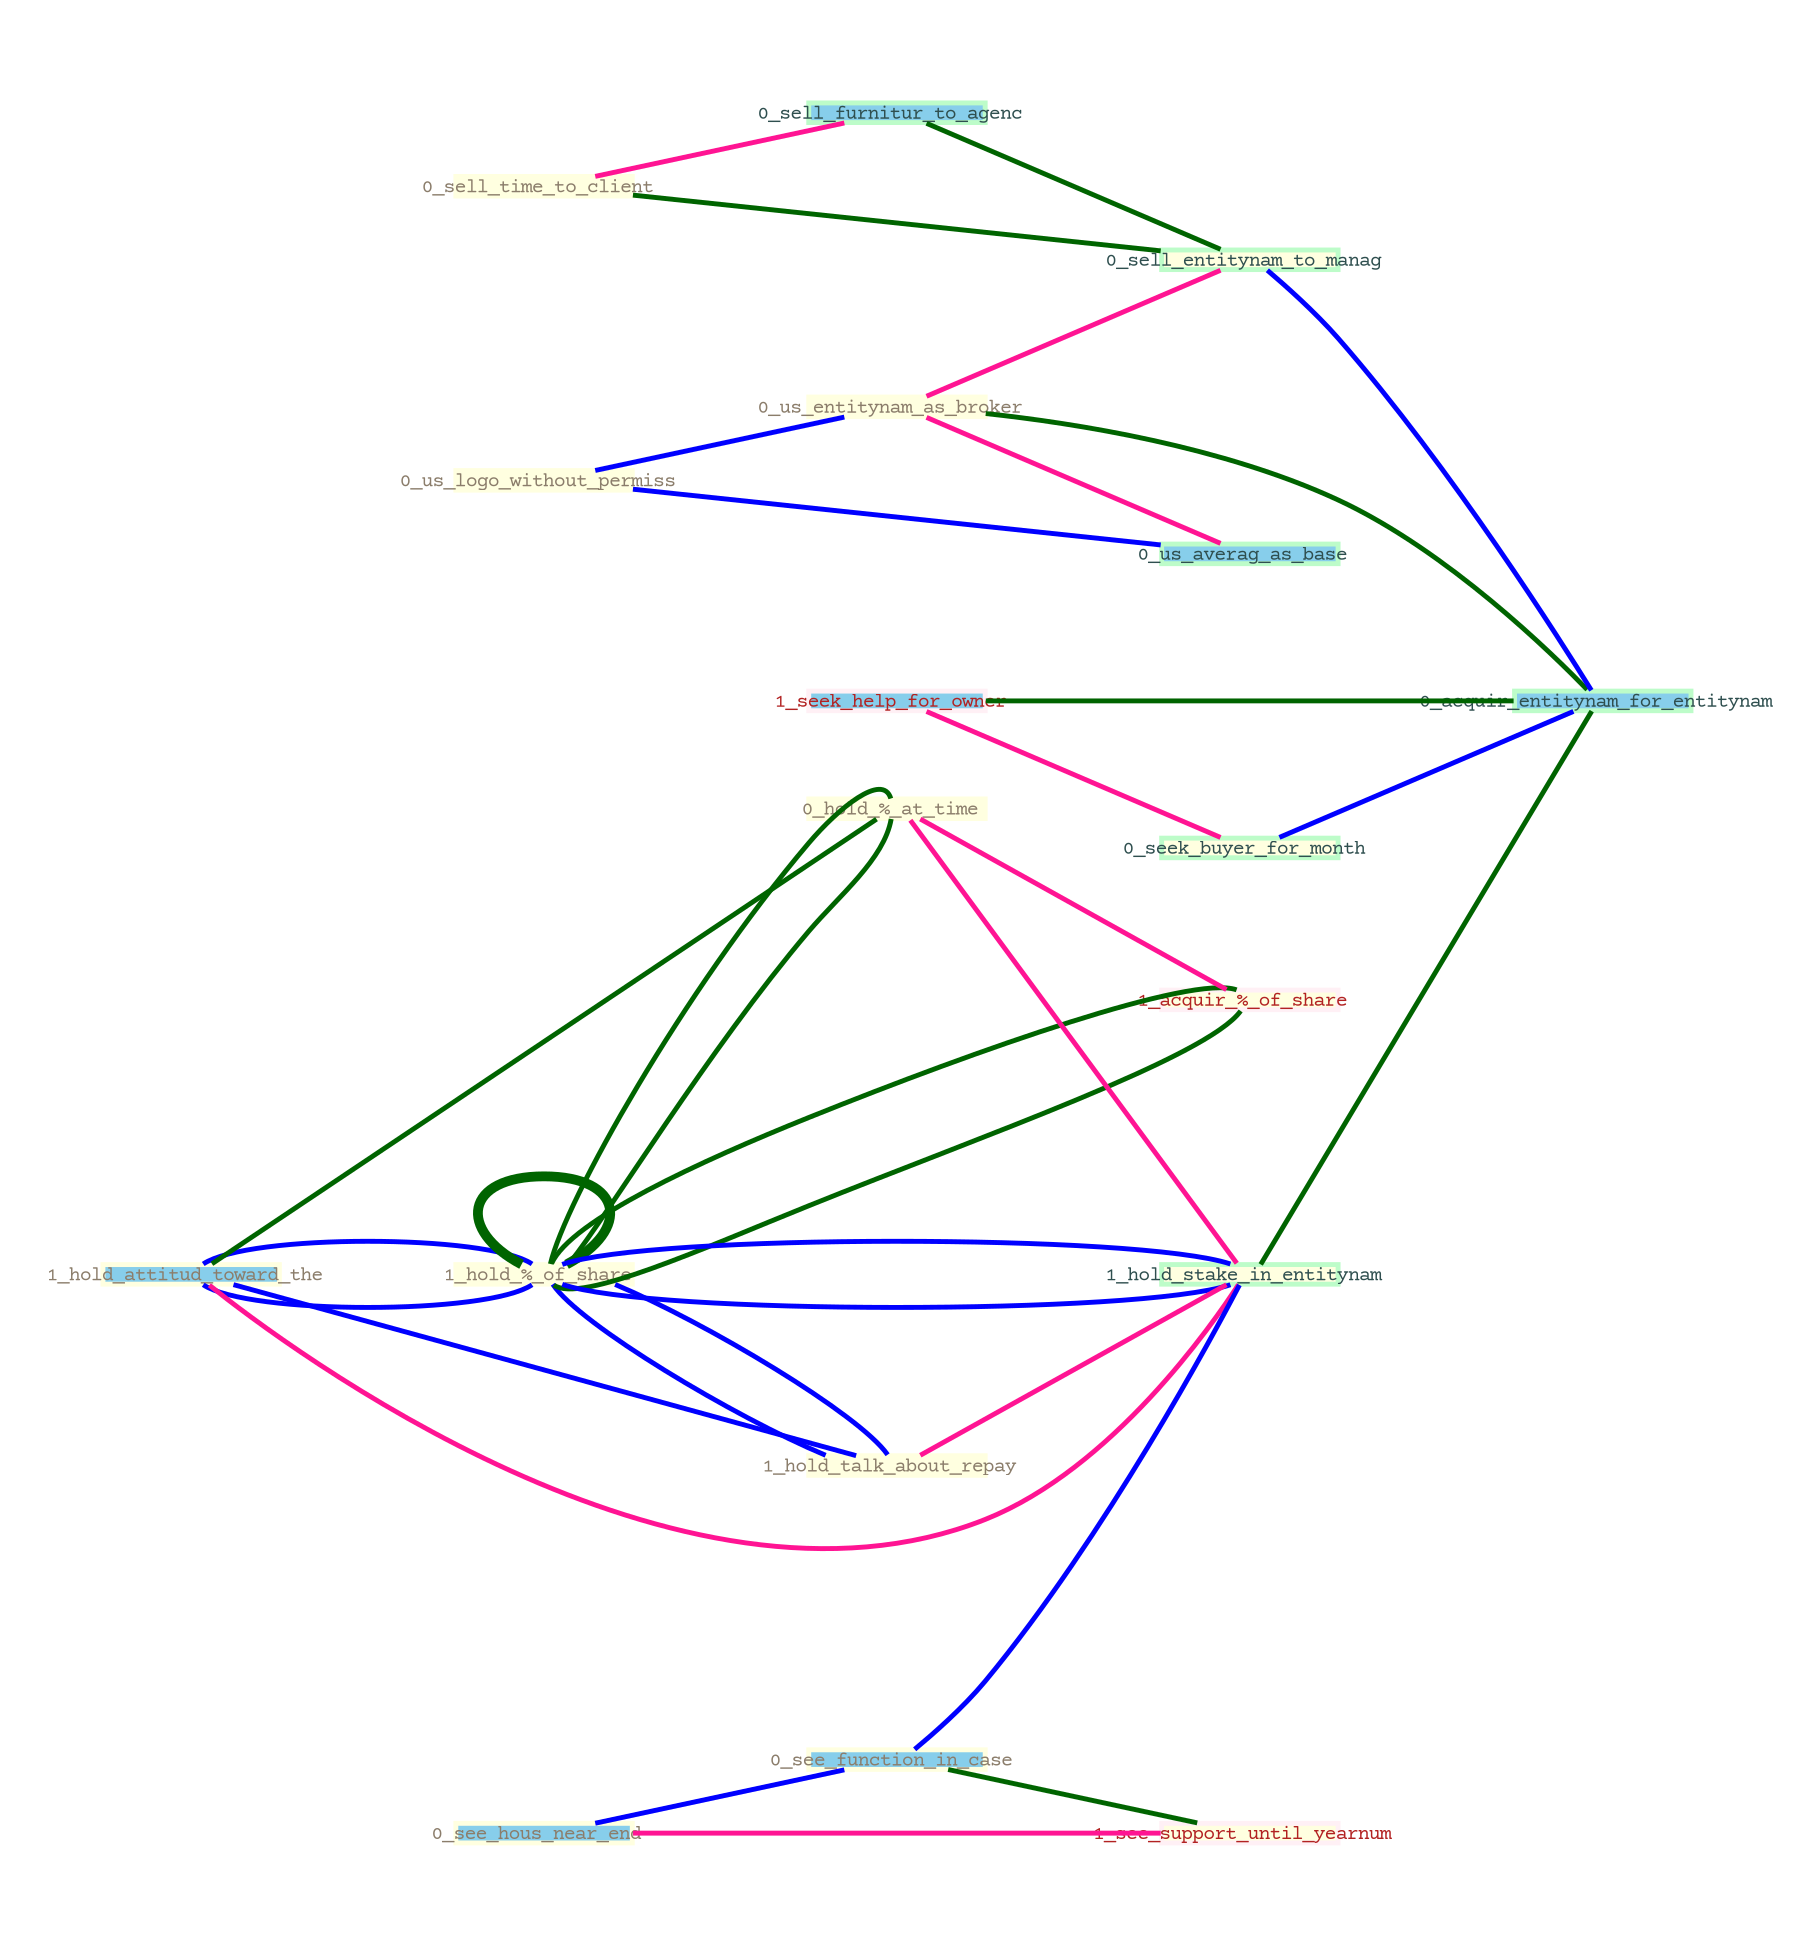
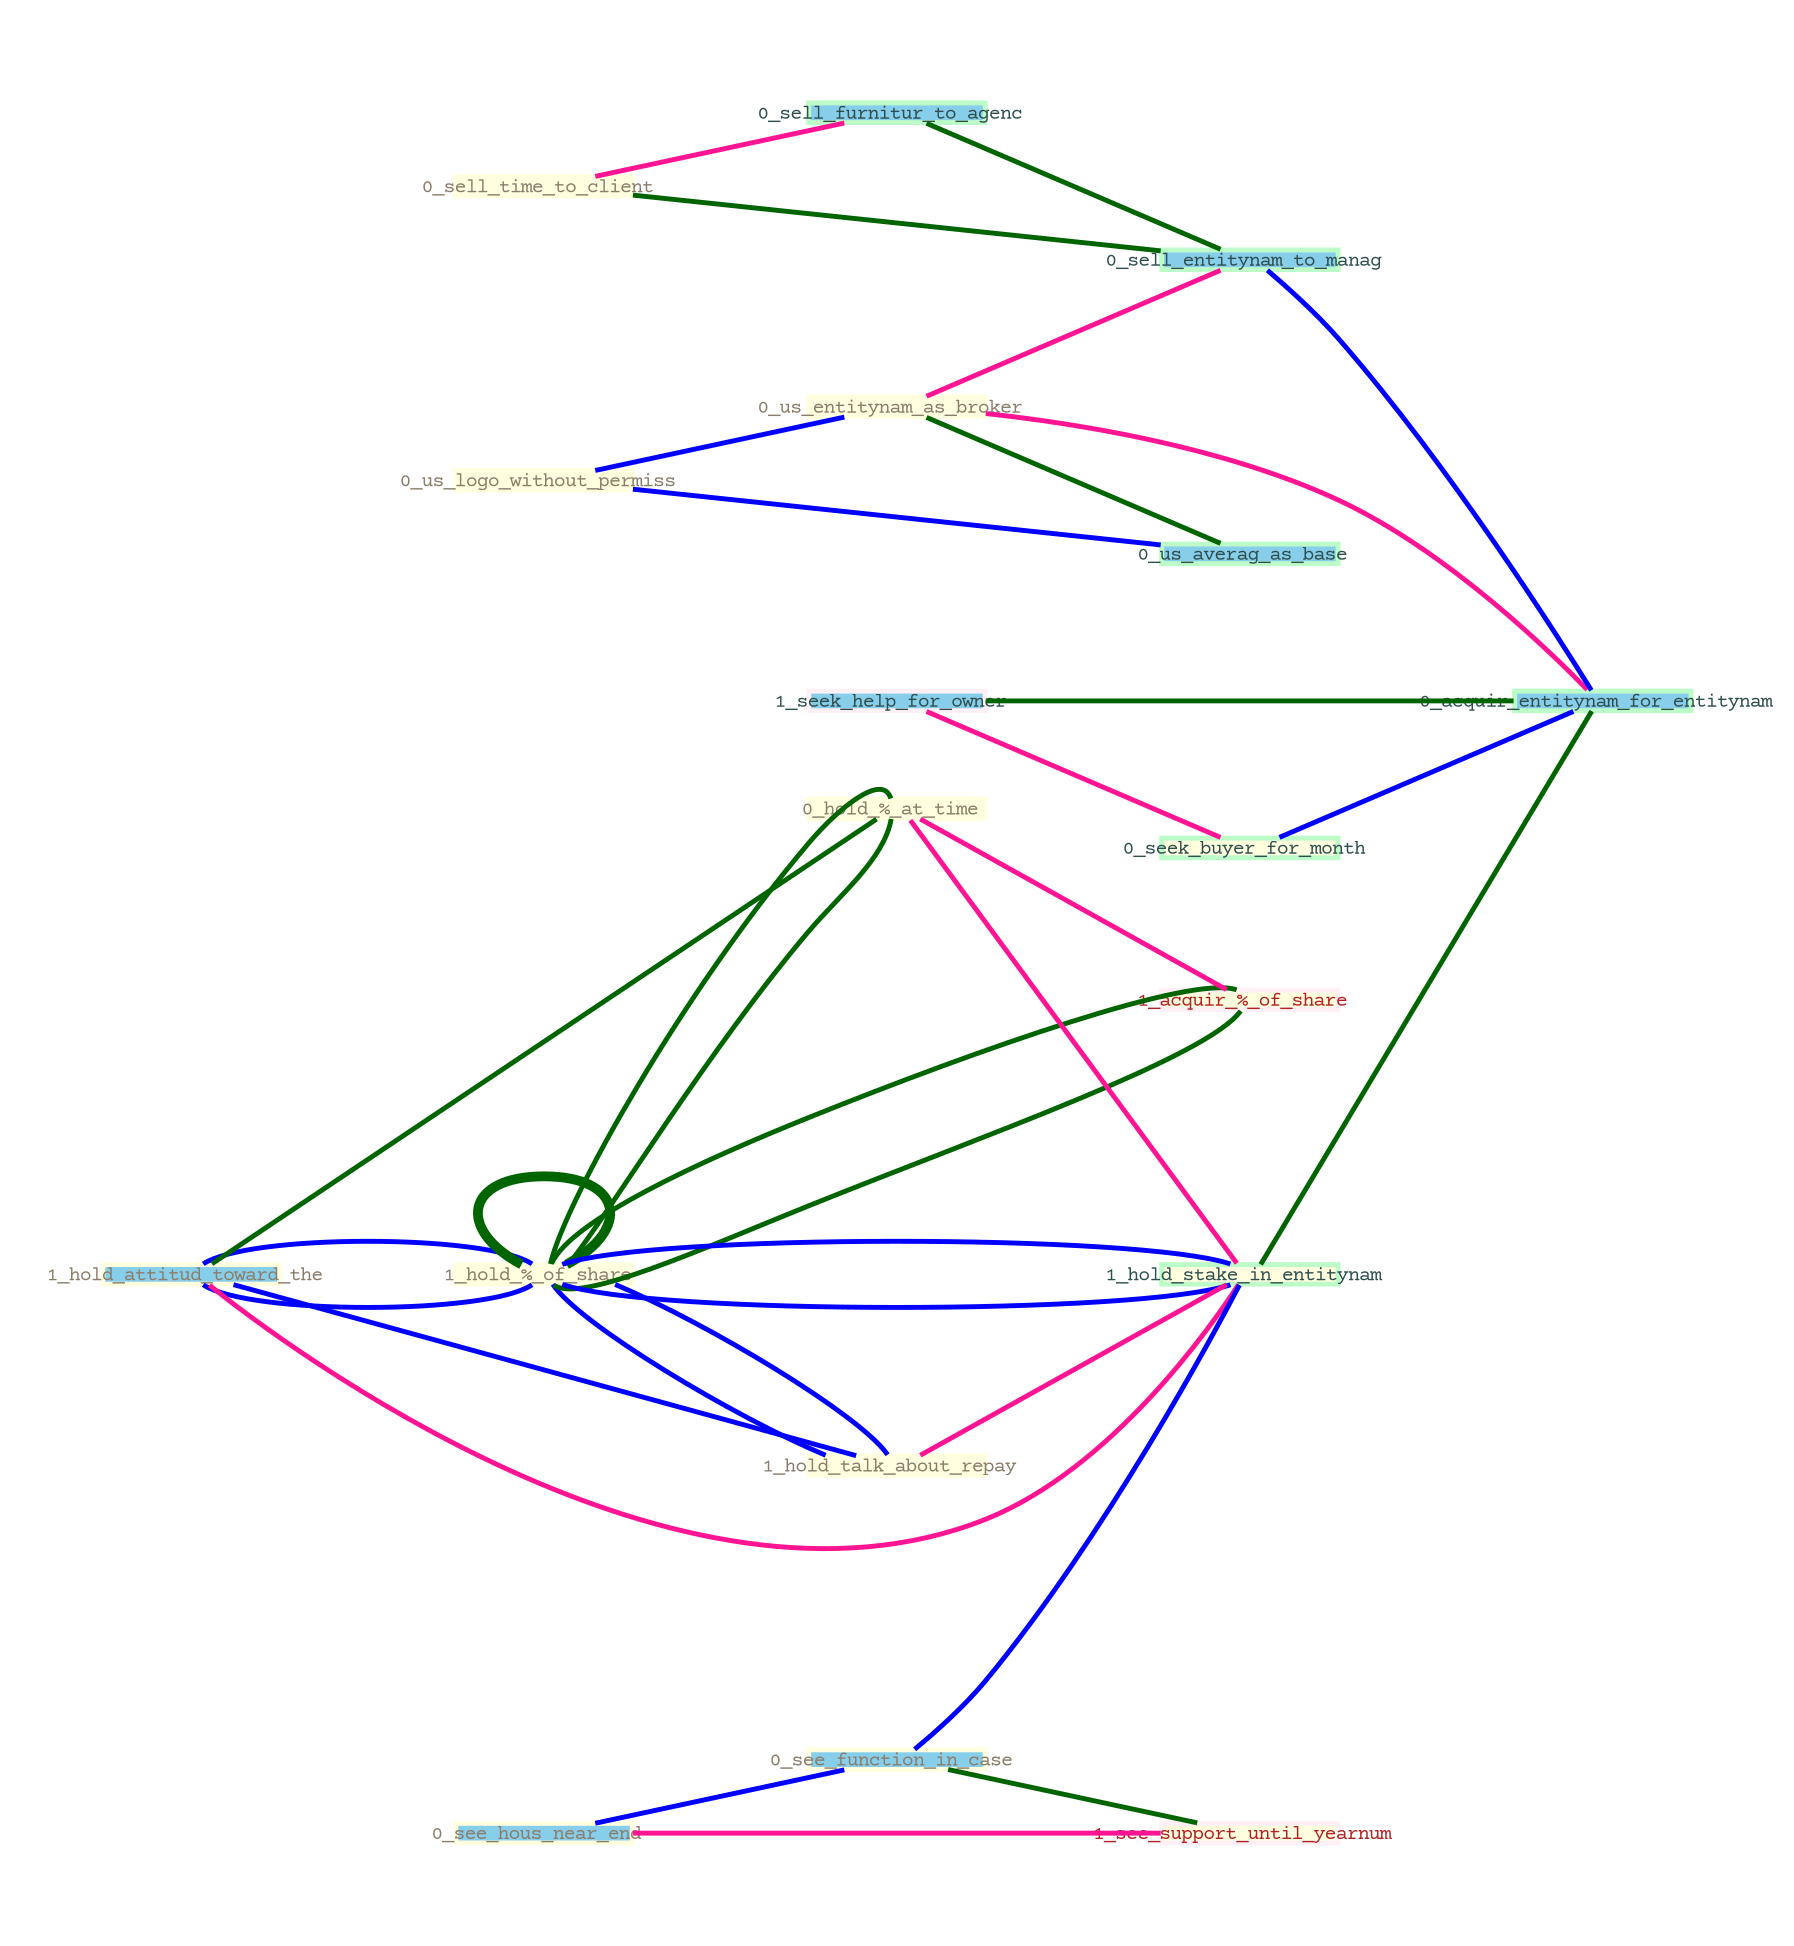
(1250, 260) -> (1250, 260)
(1074, 480) -> (1074, 480)
(1315, 490) -> (1315, 490)
(897, 701) -> (897, 701)
